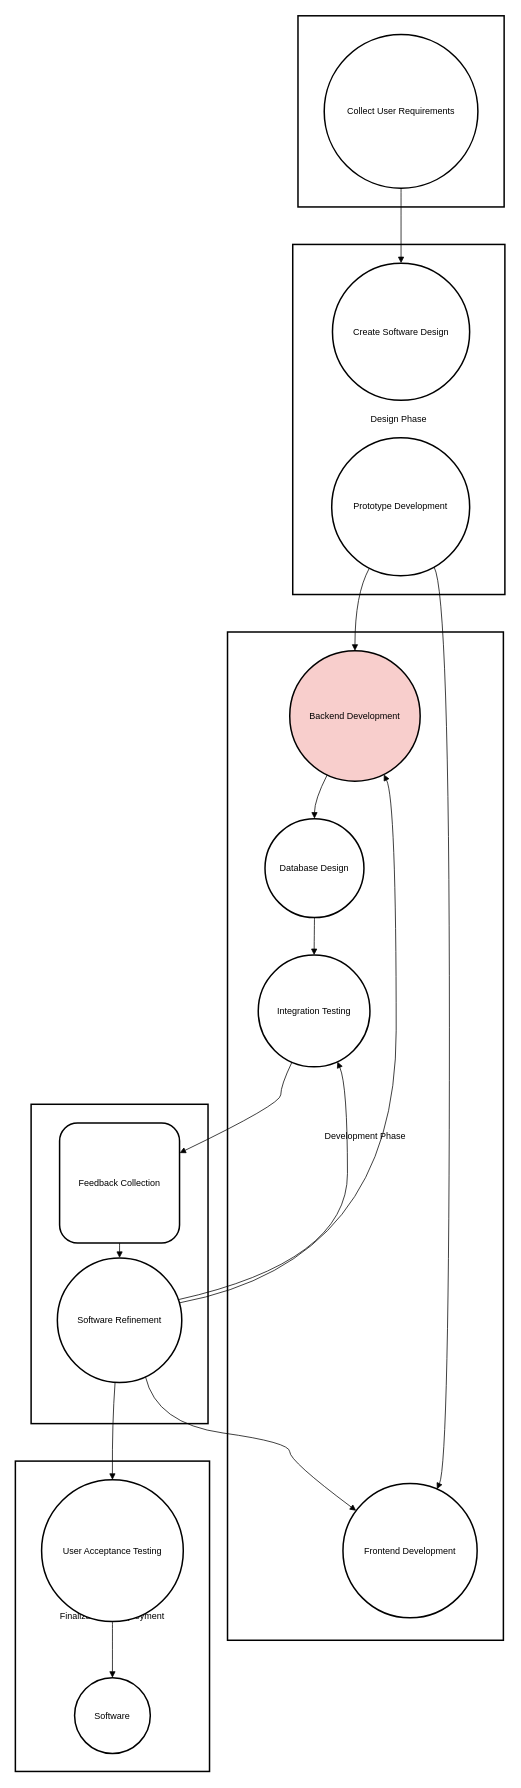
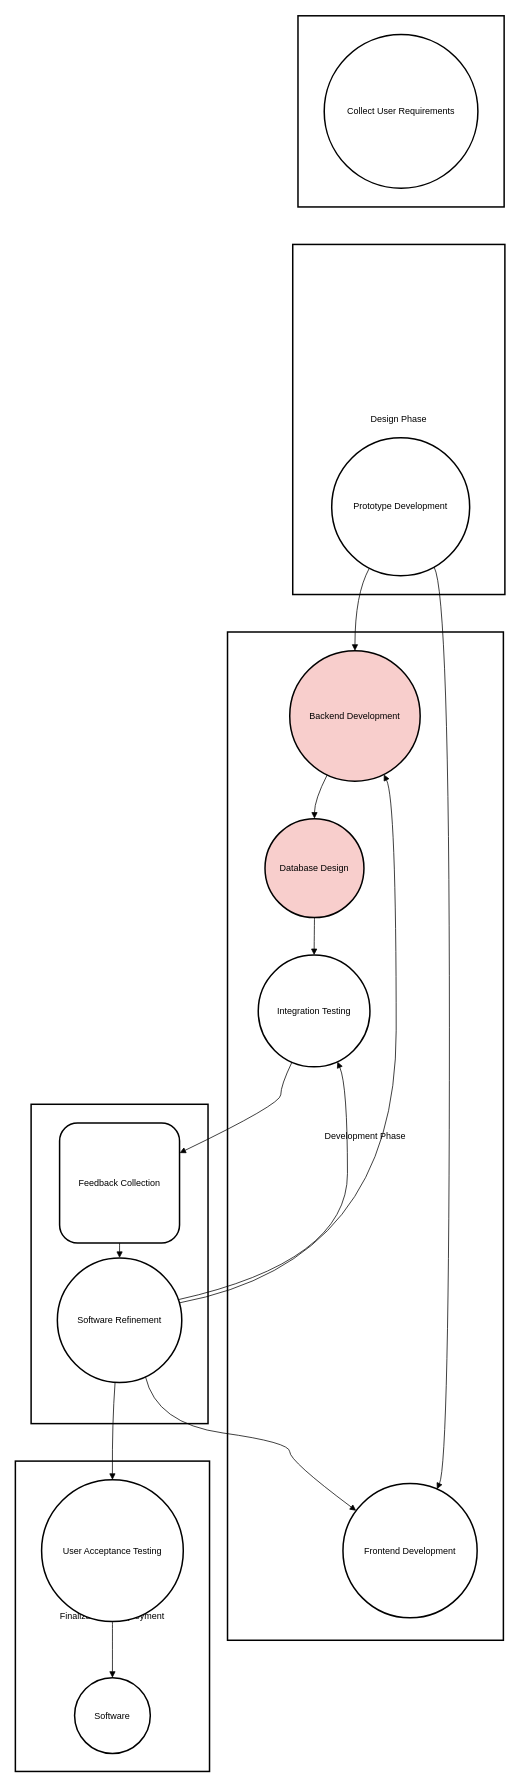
(401, 255) -> none
(401, 332) -> none
(315, 868) -> (315, 868)
